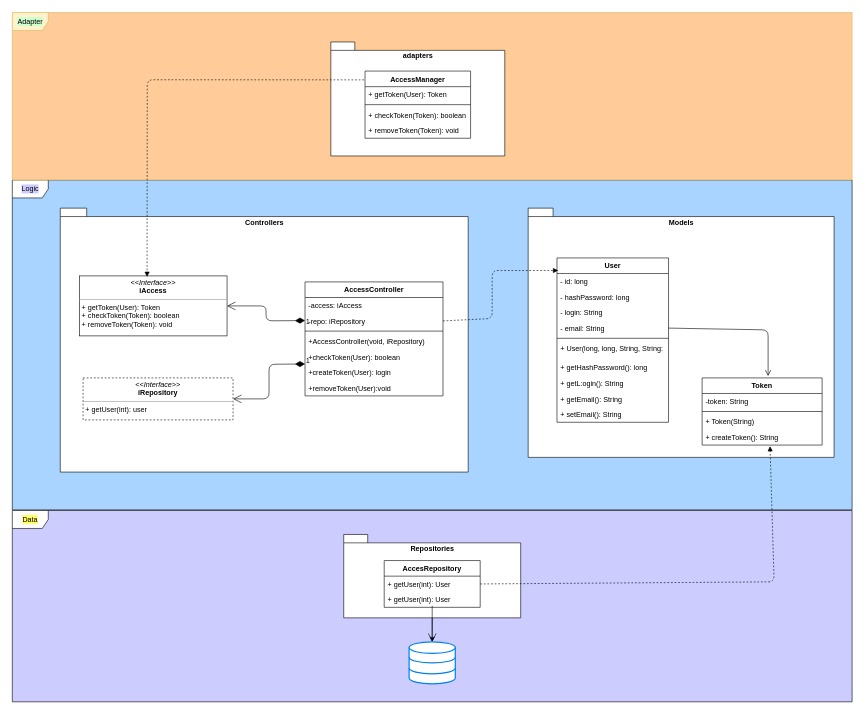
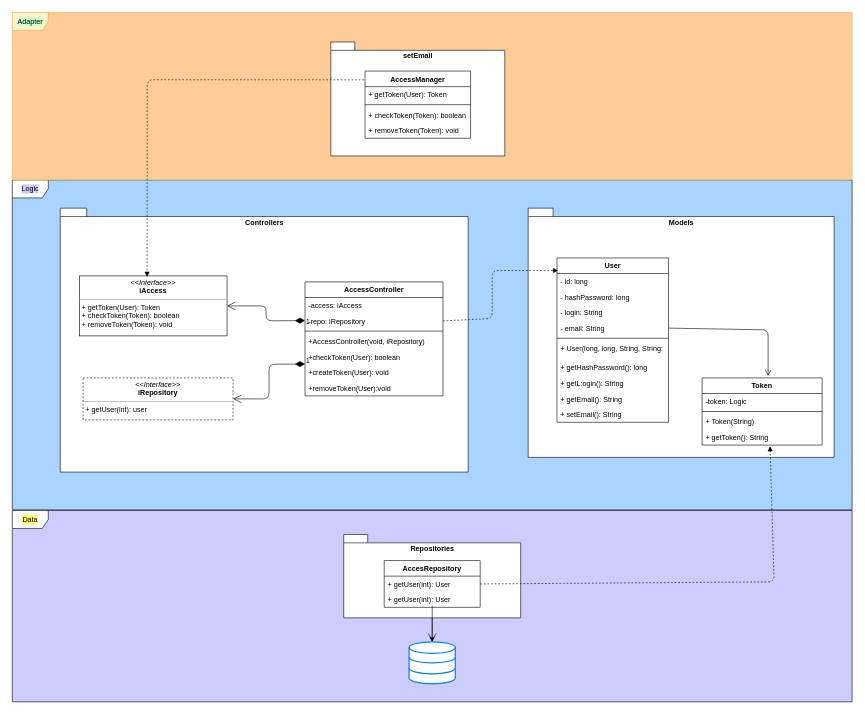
(418, 56) -> (418, 56)
(355, 373) -> (354, 373)
(731, 401) -> (729, 401)
(748, 437) -> (742, 437)
